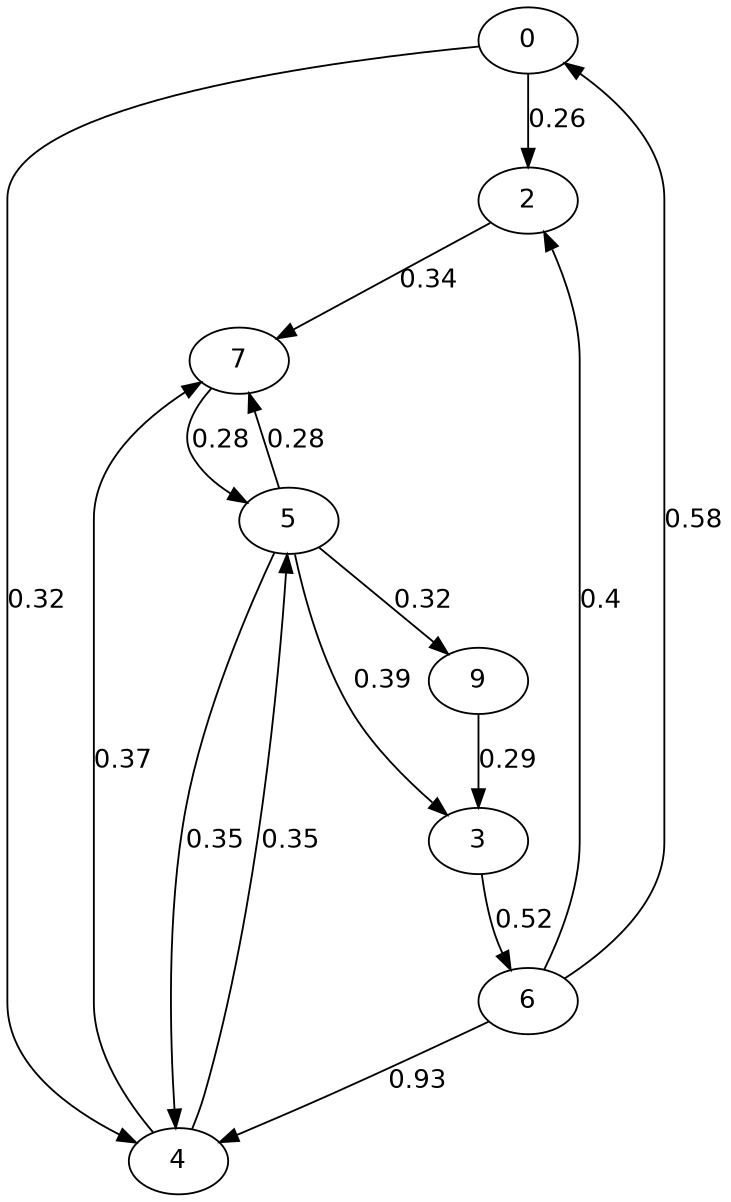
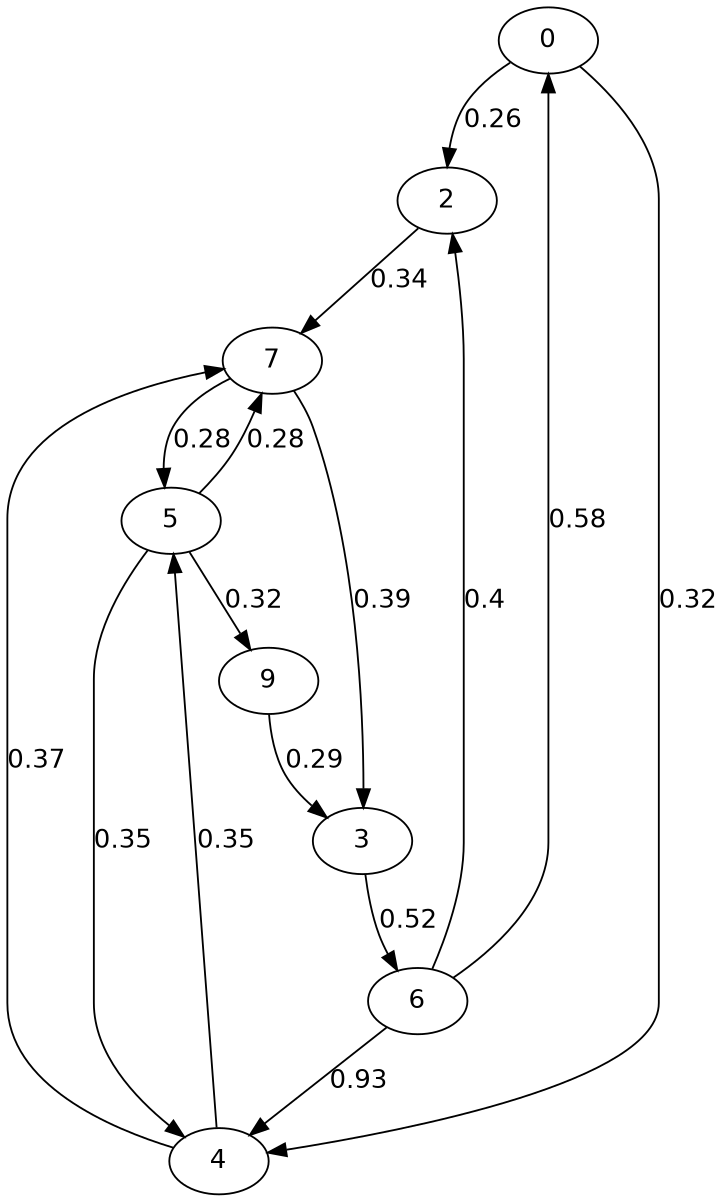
(341, 691) -> (350, 585)
